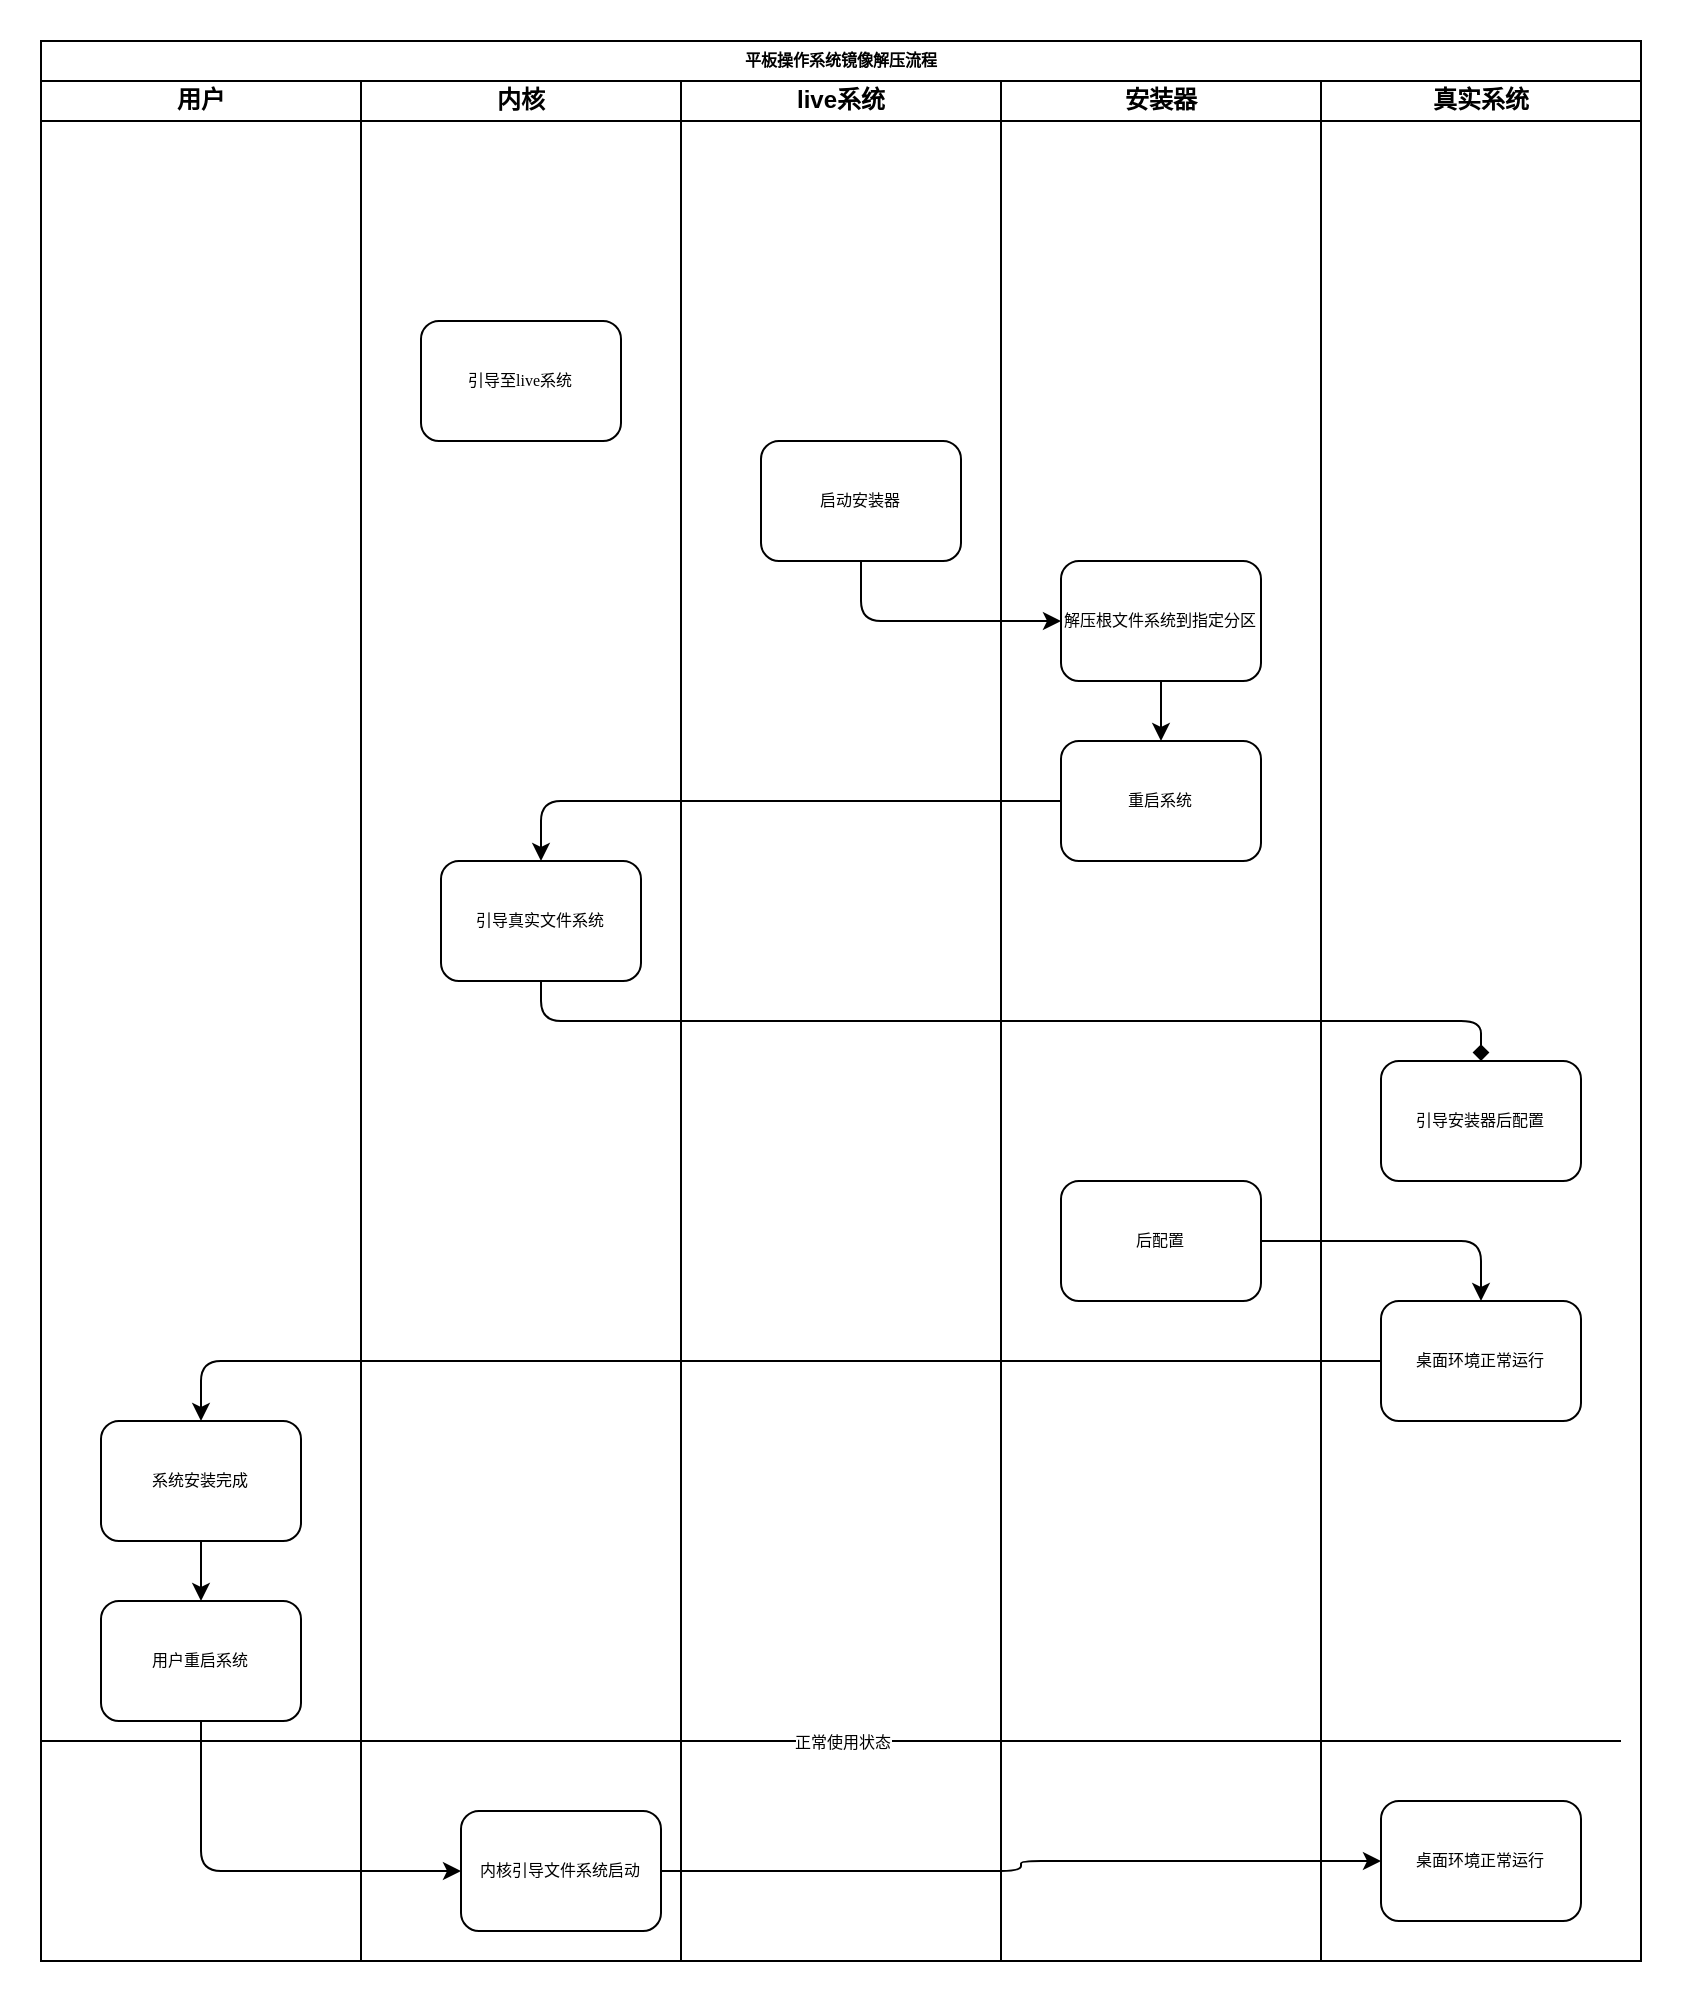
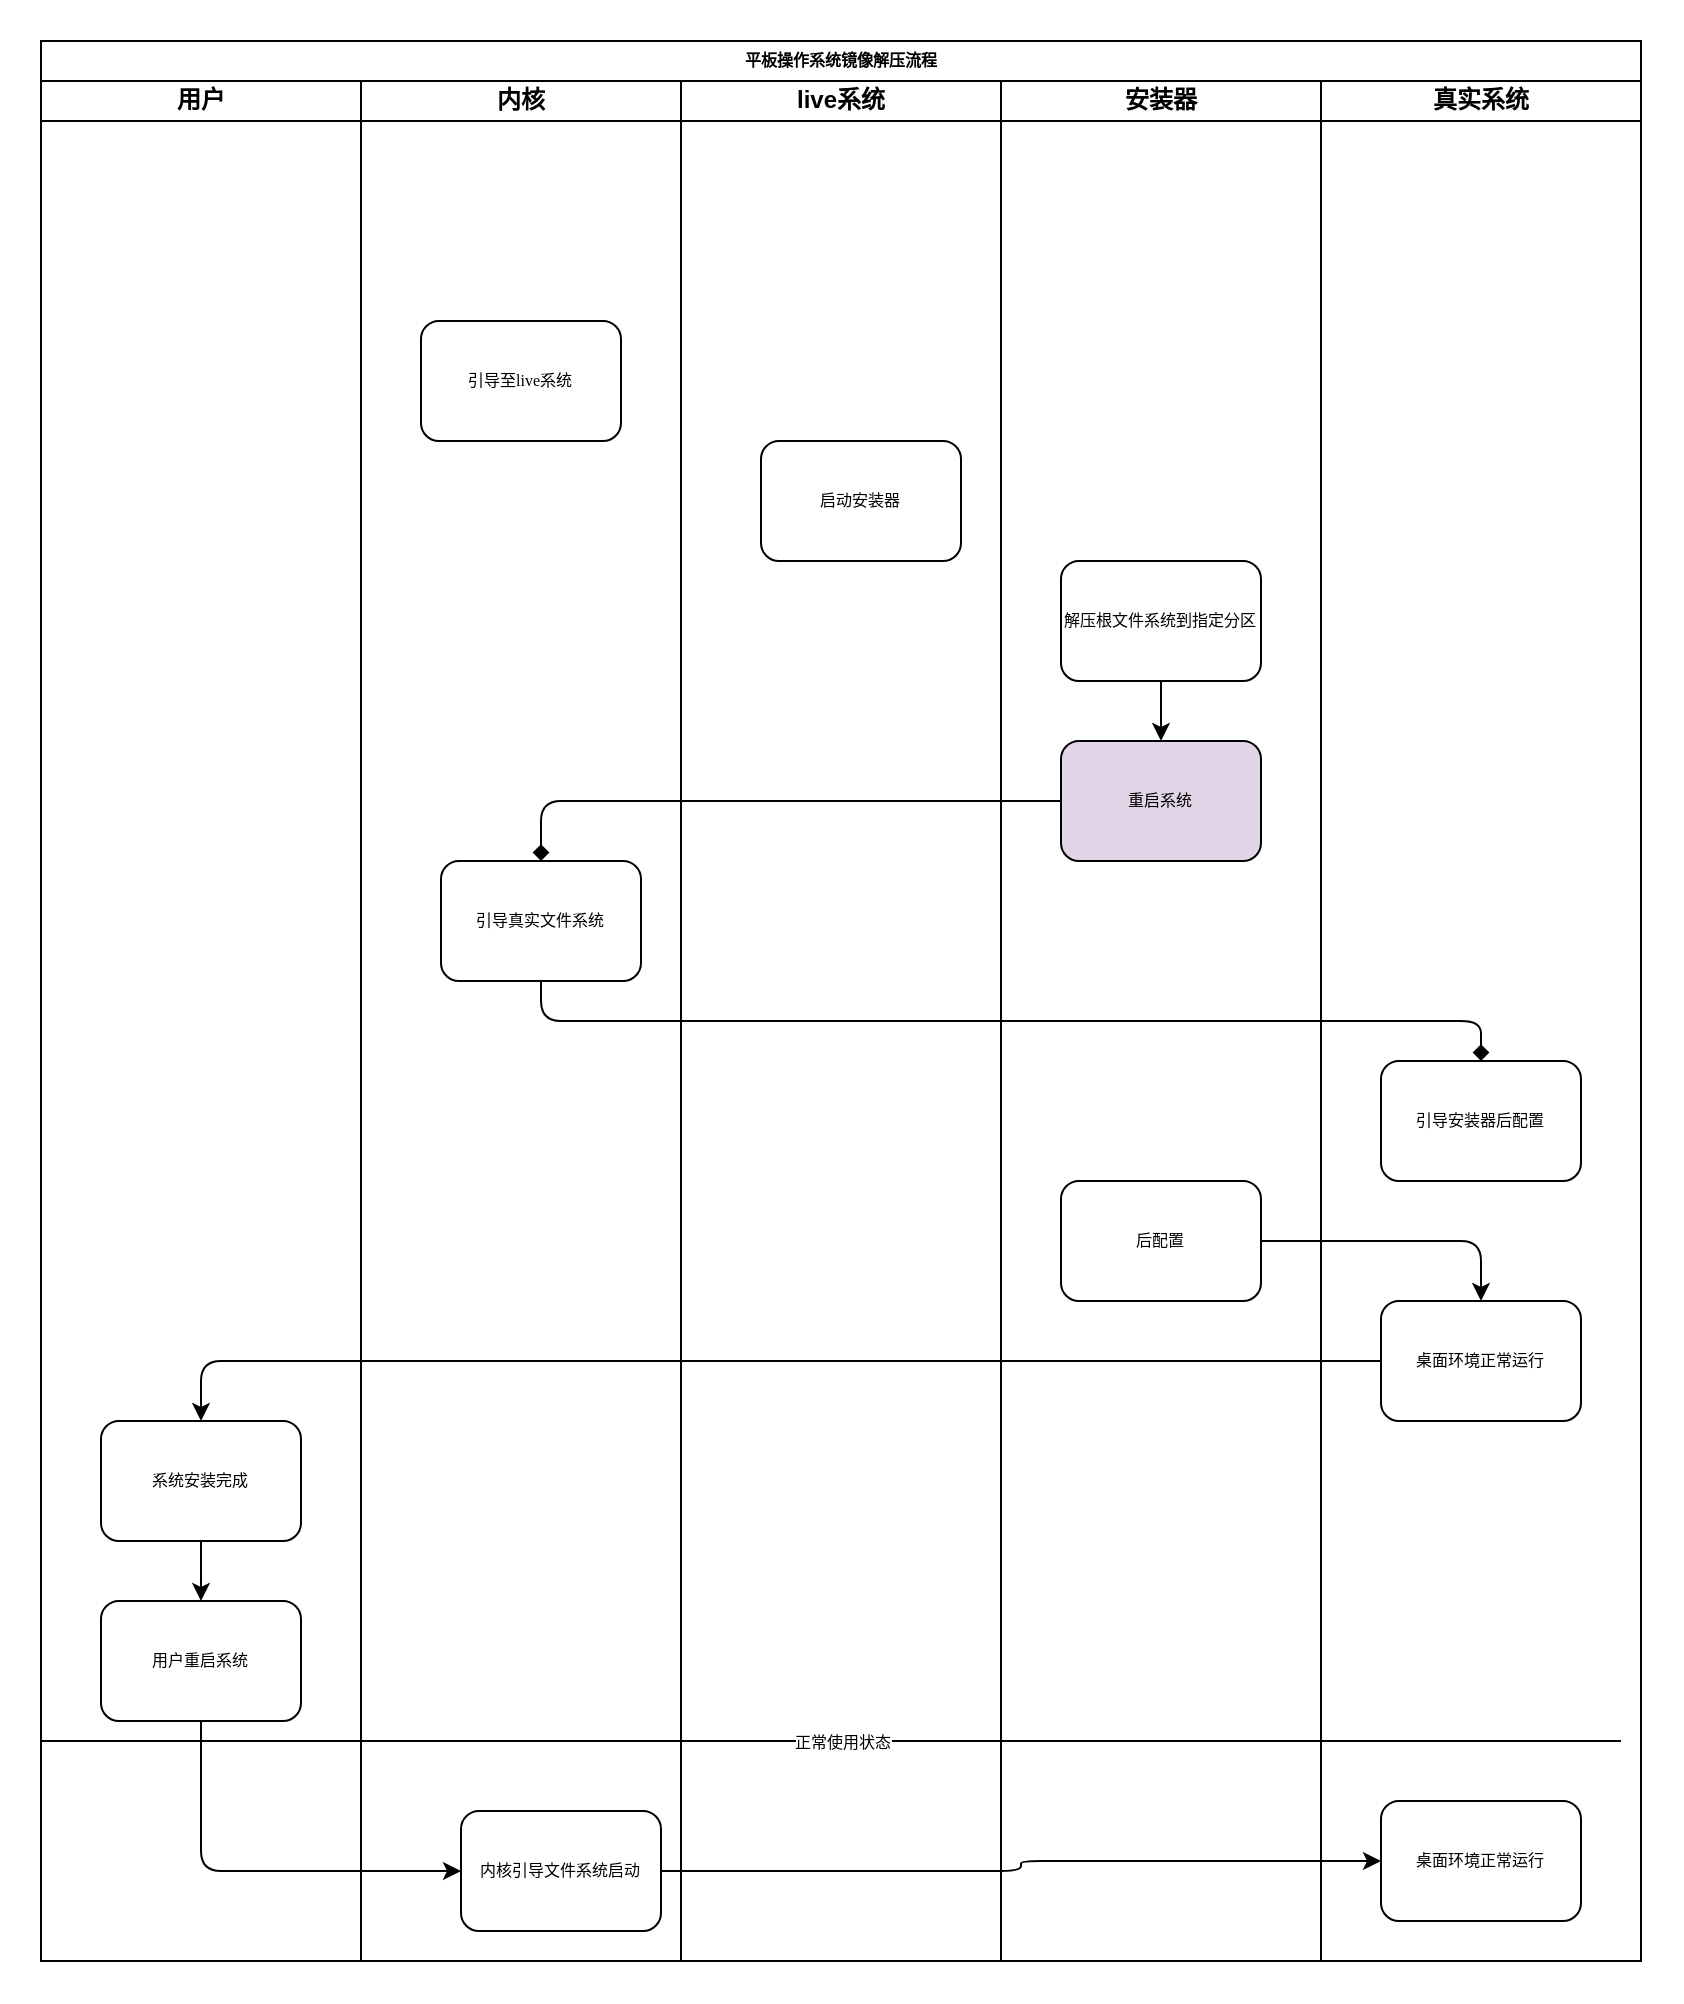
(906, 621) -> none
(1161, 801) -> (1161, 801)
(541, 846) -> (541, 845)
